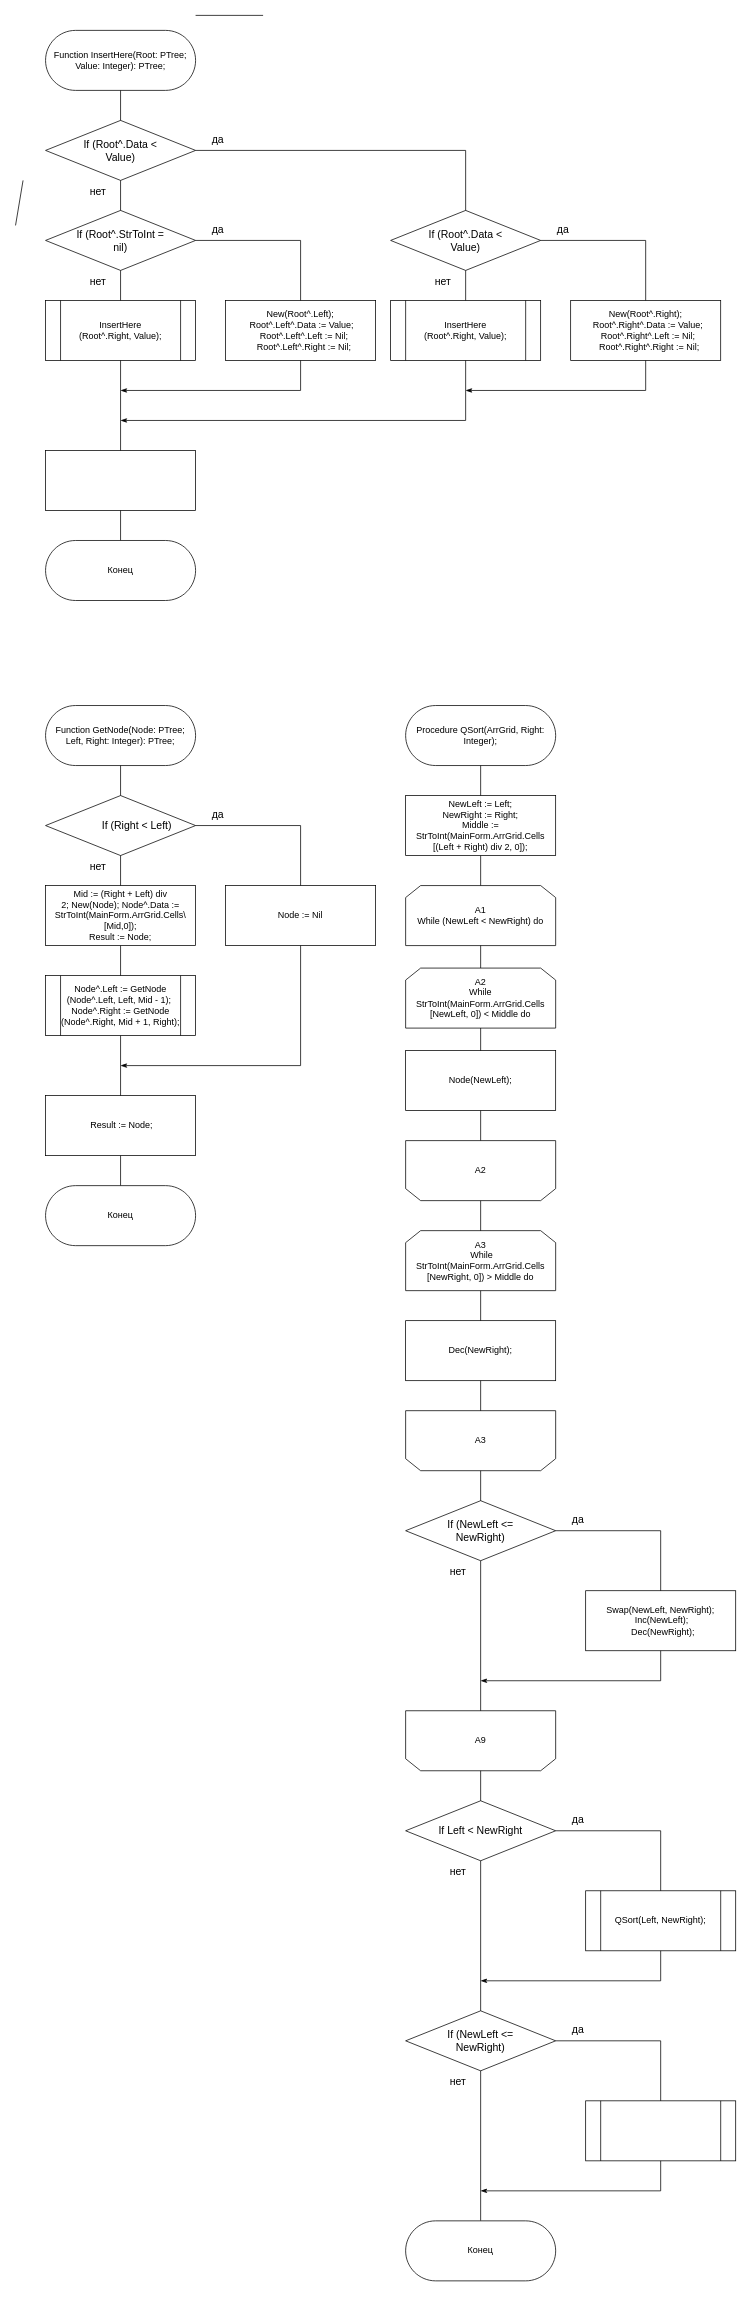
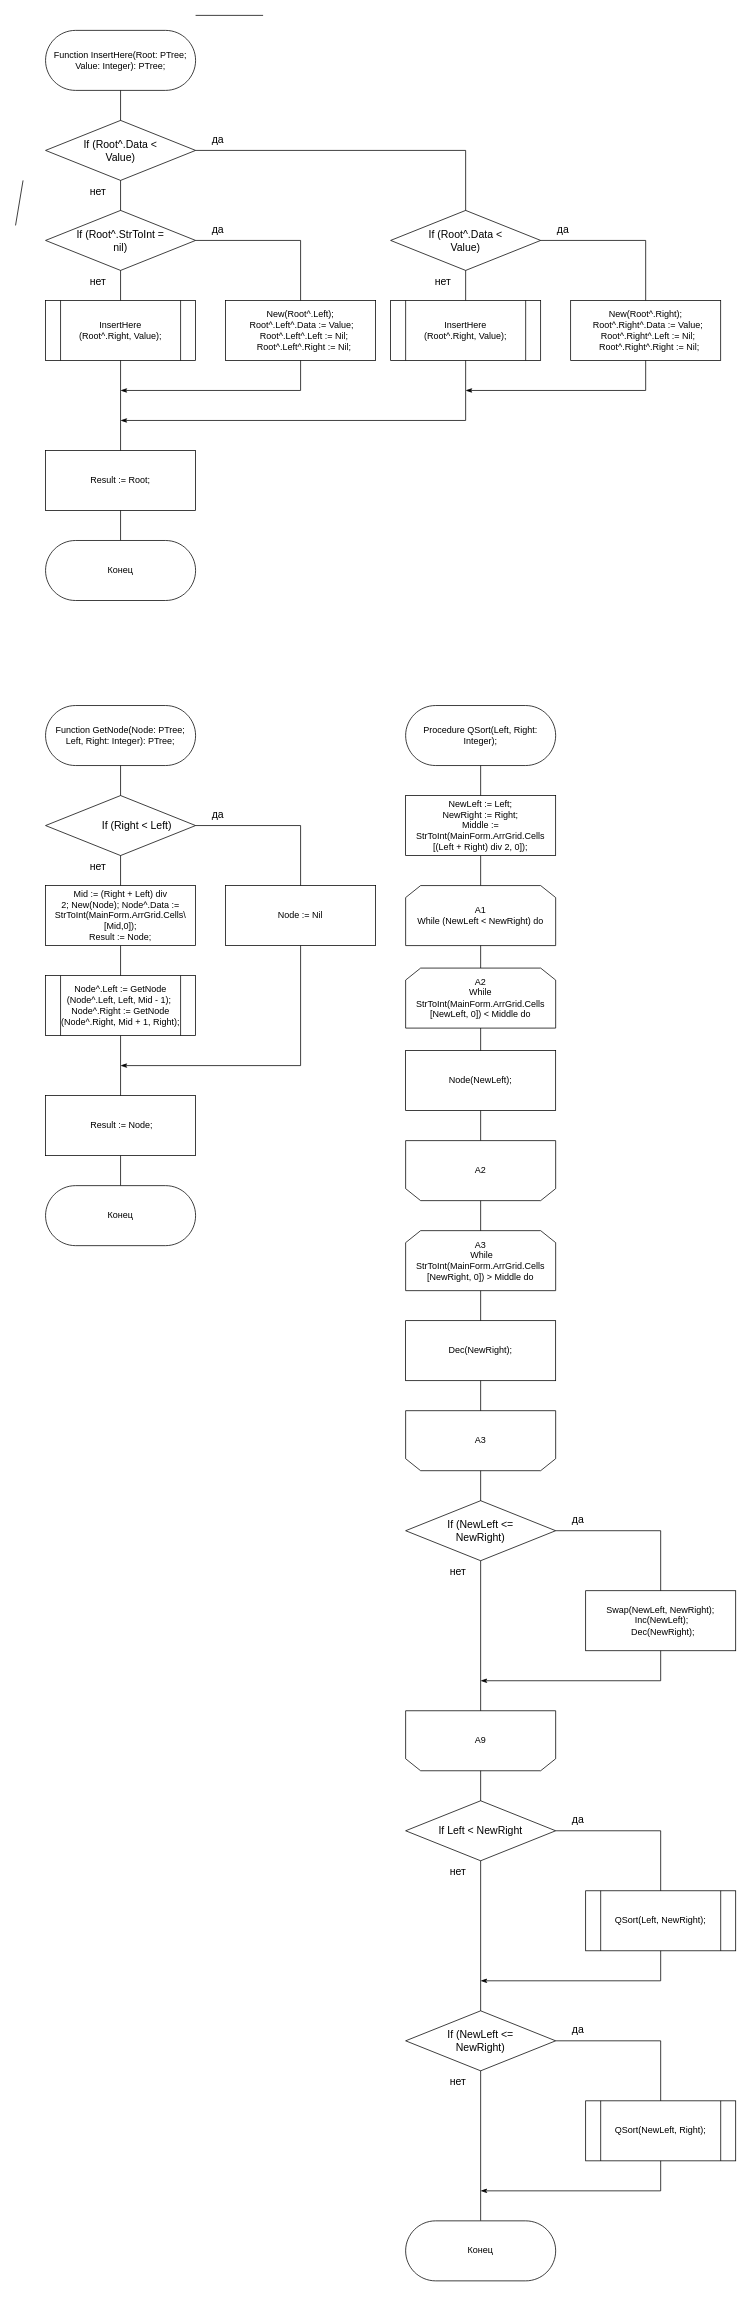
none -> (120, 480)
(480, 735) -> (480, 735)
none -> (660, 2130)
